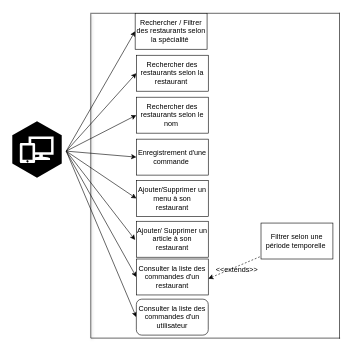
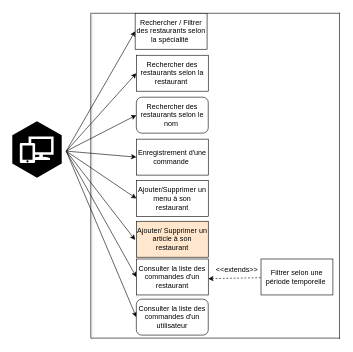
(173, 115) -> (173, 115)
(173, 239) -> (173, 239)
(297, 241) -> (297, 277)
